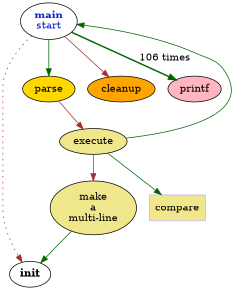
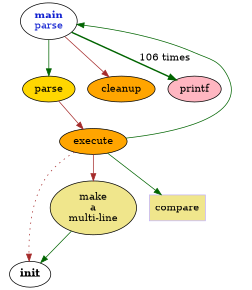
(49, 25) -> (49, 25)
(93, 141) -> (93, 141)
(3, 143) -> (37, 196)
